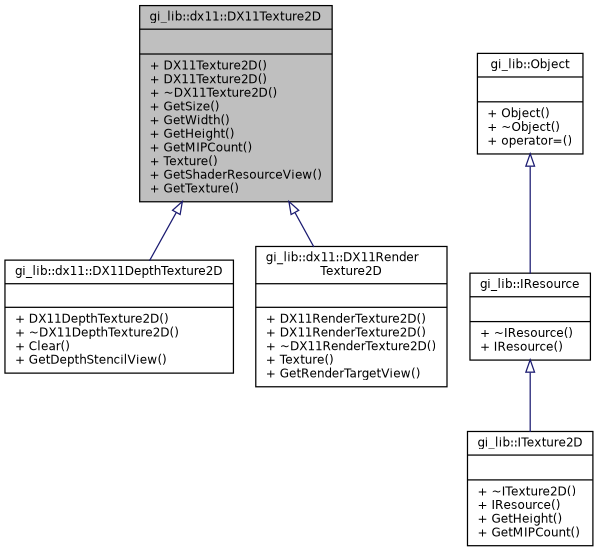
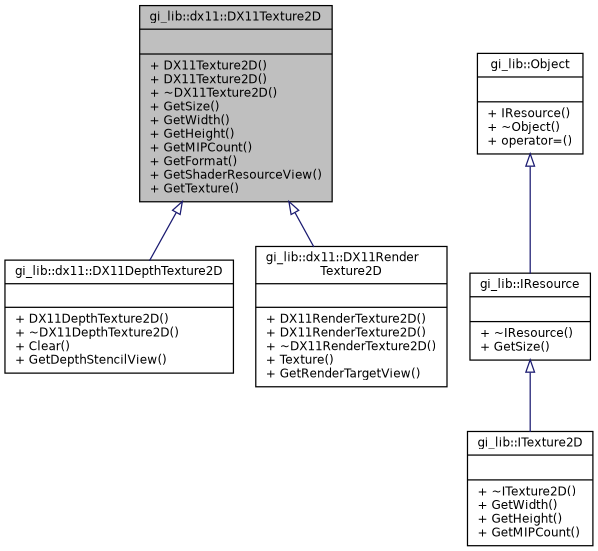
(519, 114) -> (529, 114)
(184, 161) -> (194, 161)
(522, 347) -> (515, 347)
(519, 505) -> (518, 505)
